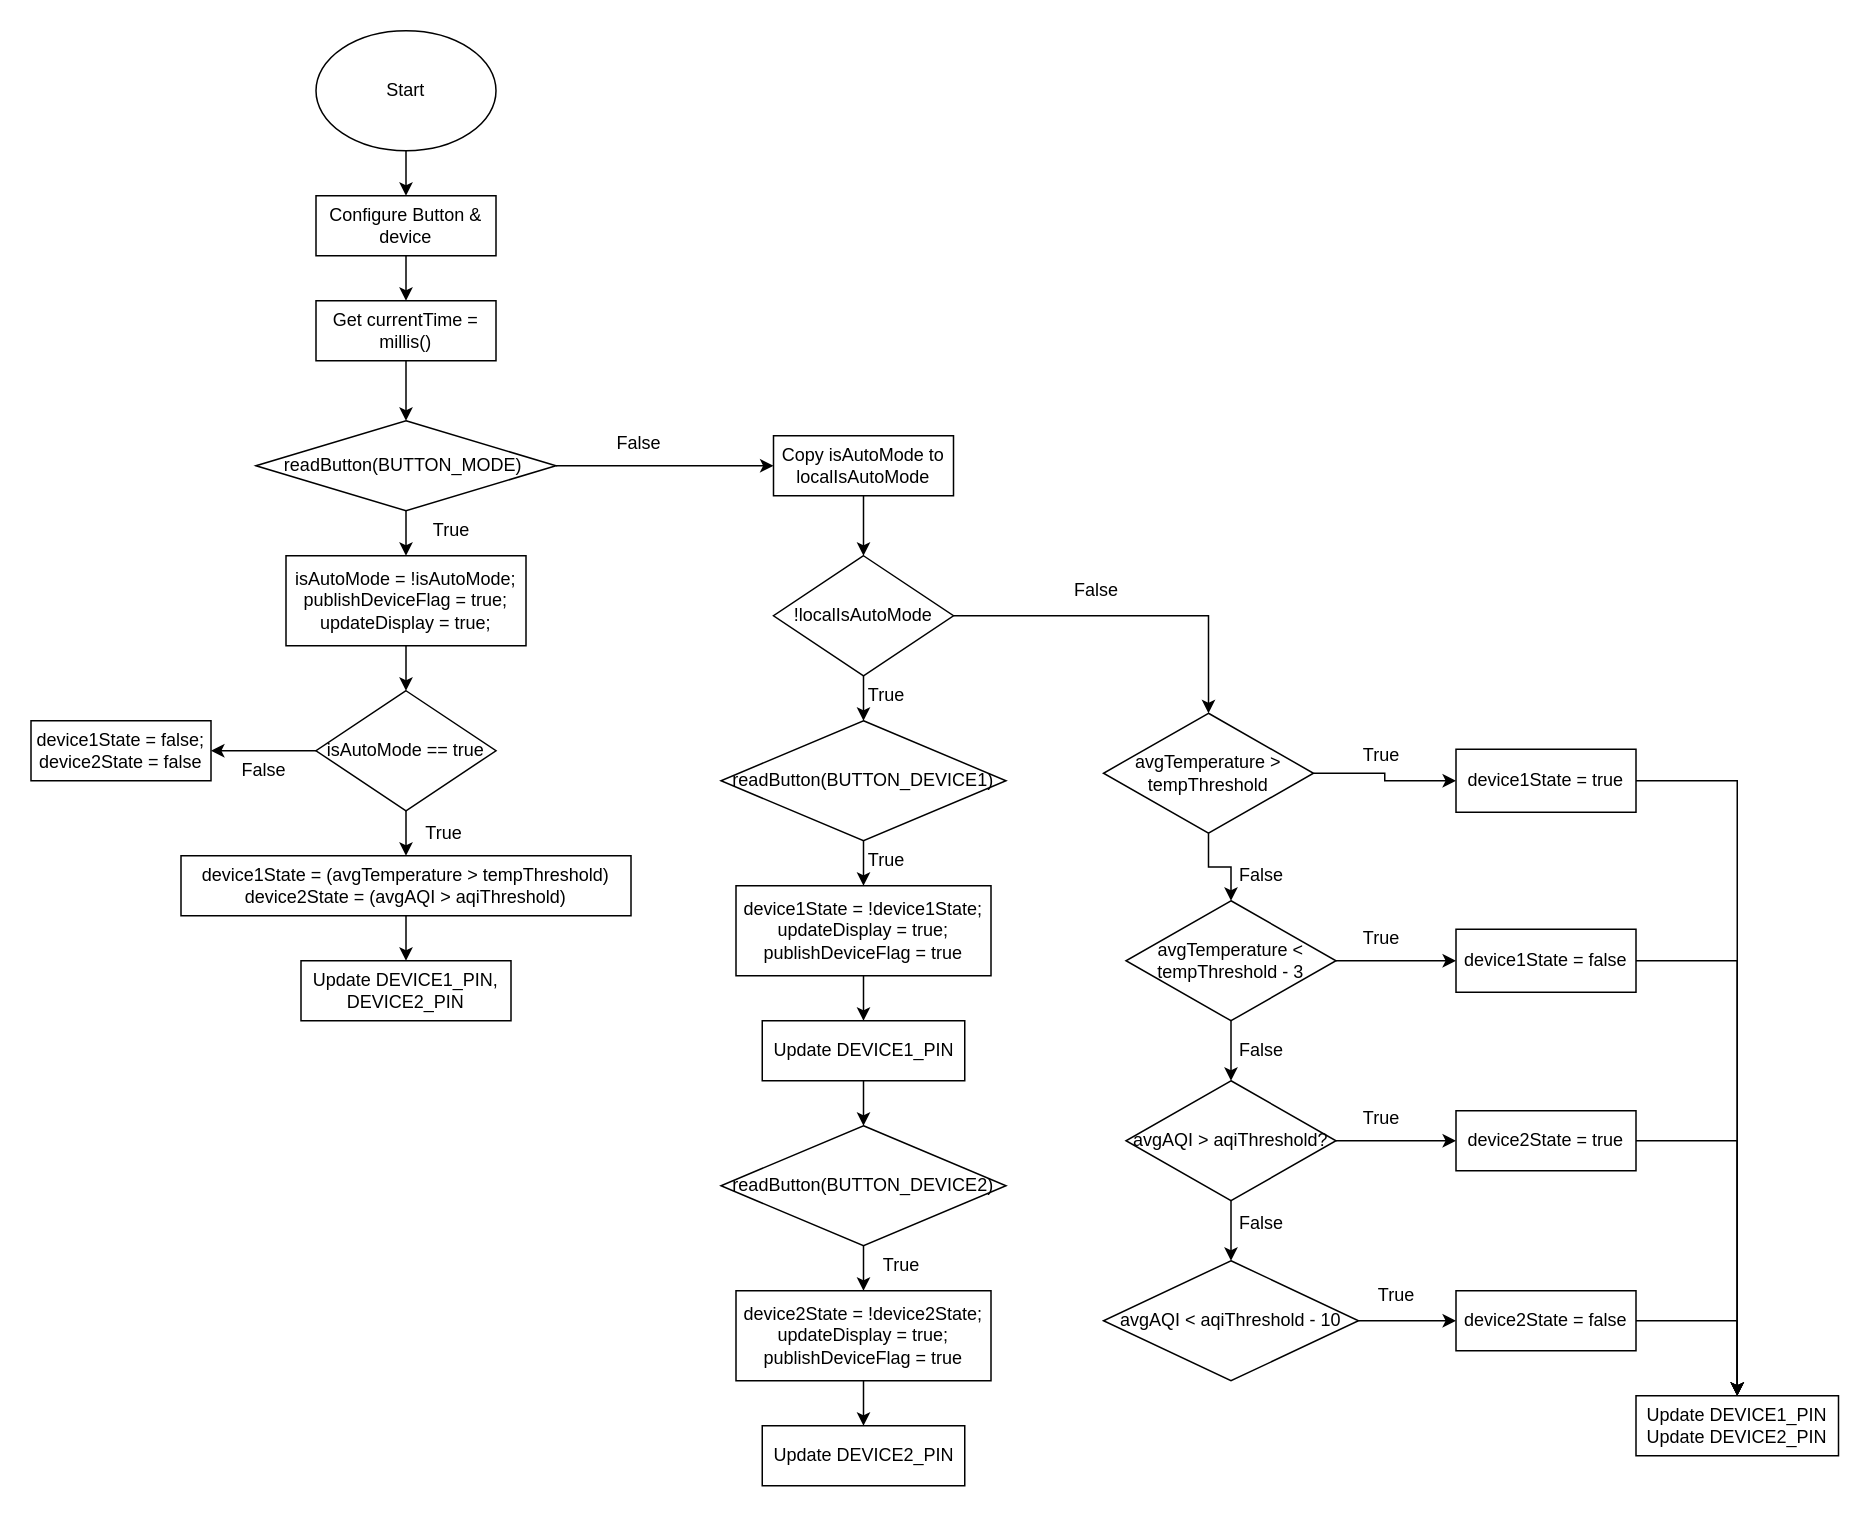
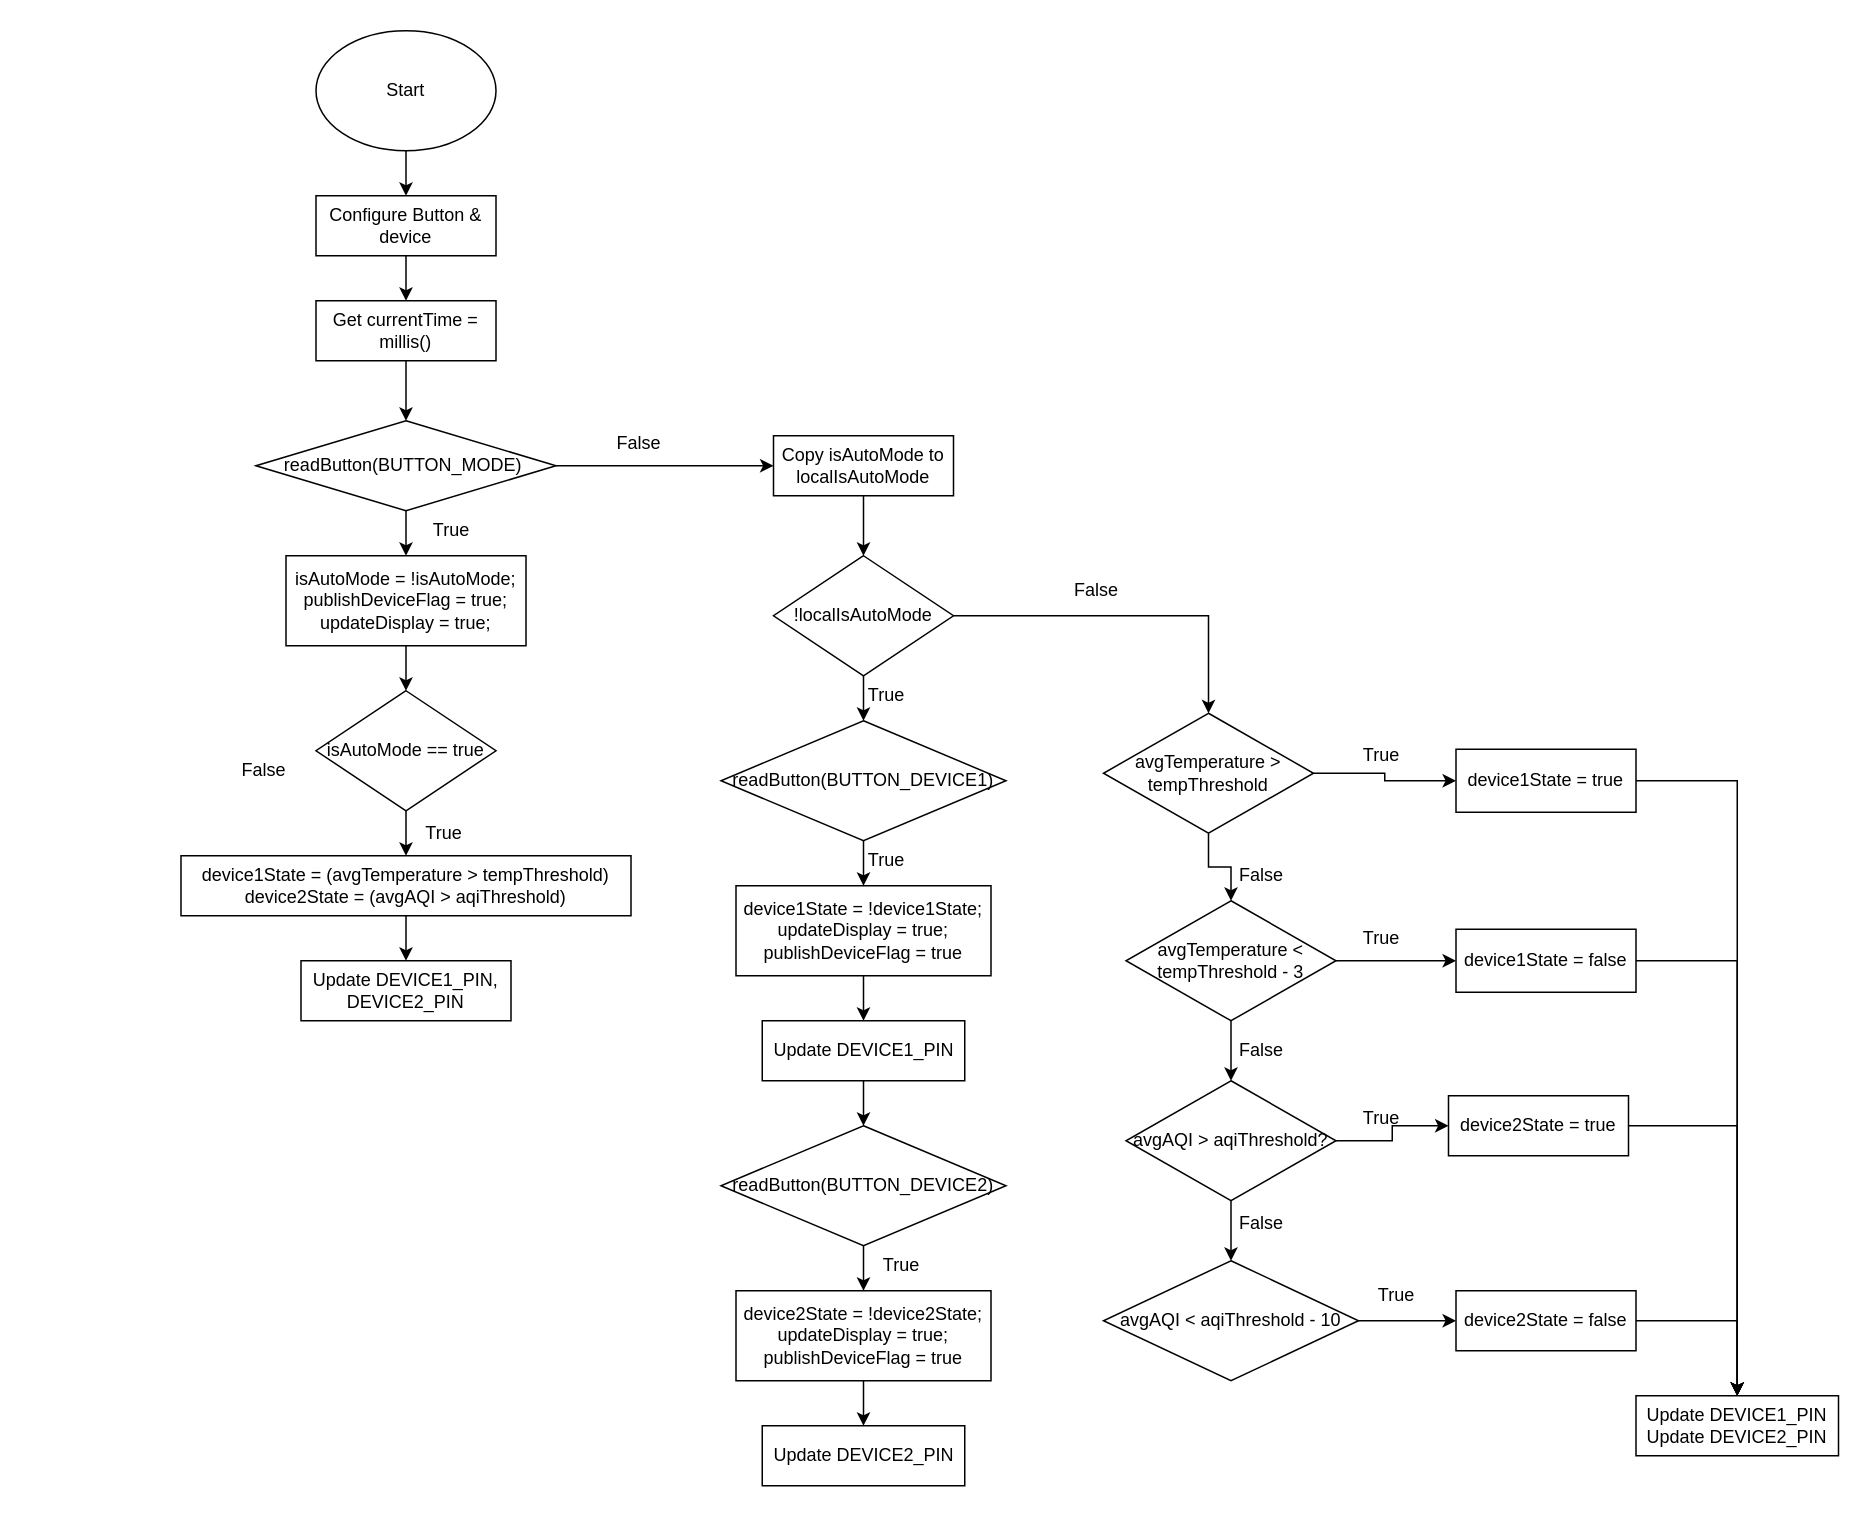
(121, 751) -> none
(269, 751) -> none
(1546, 1141) -> (1538, 1126)
